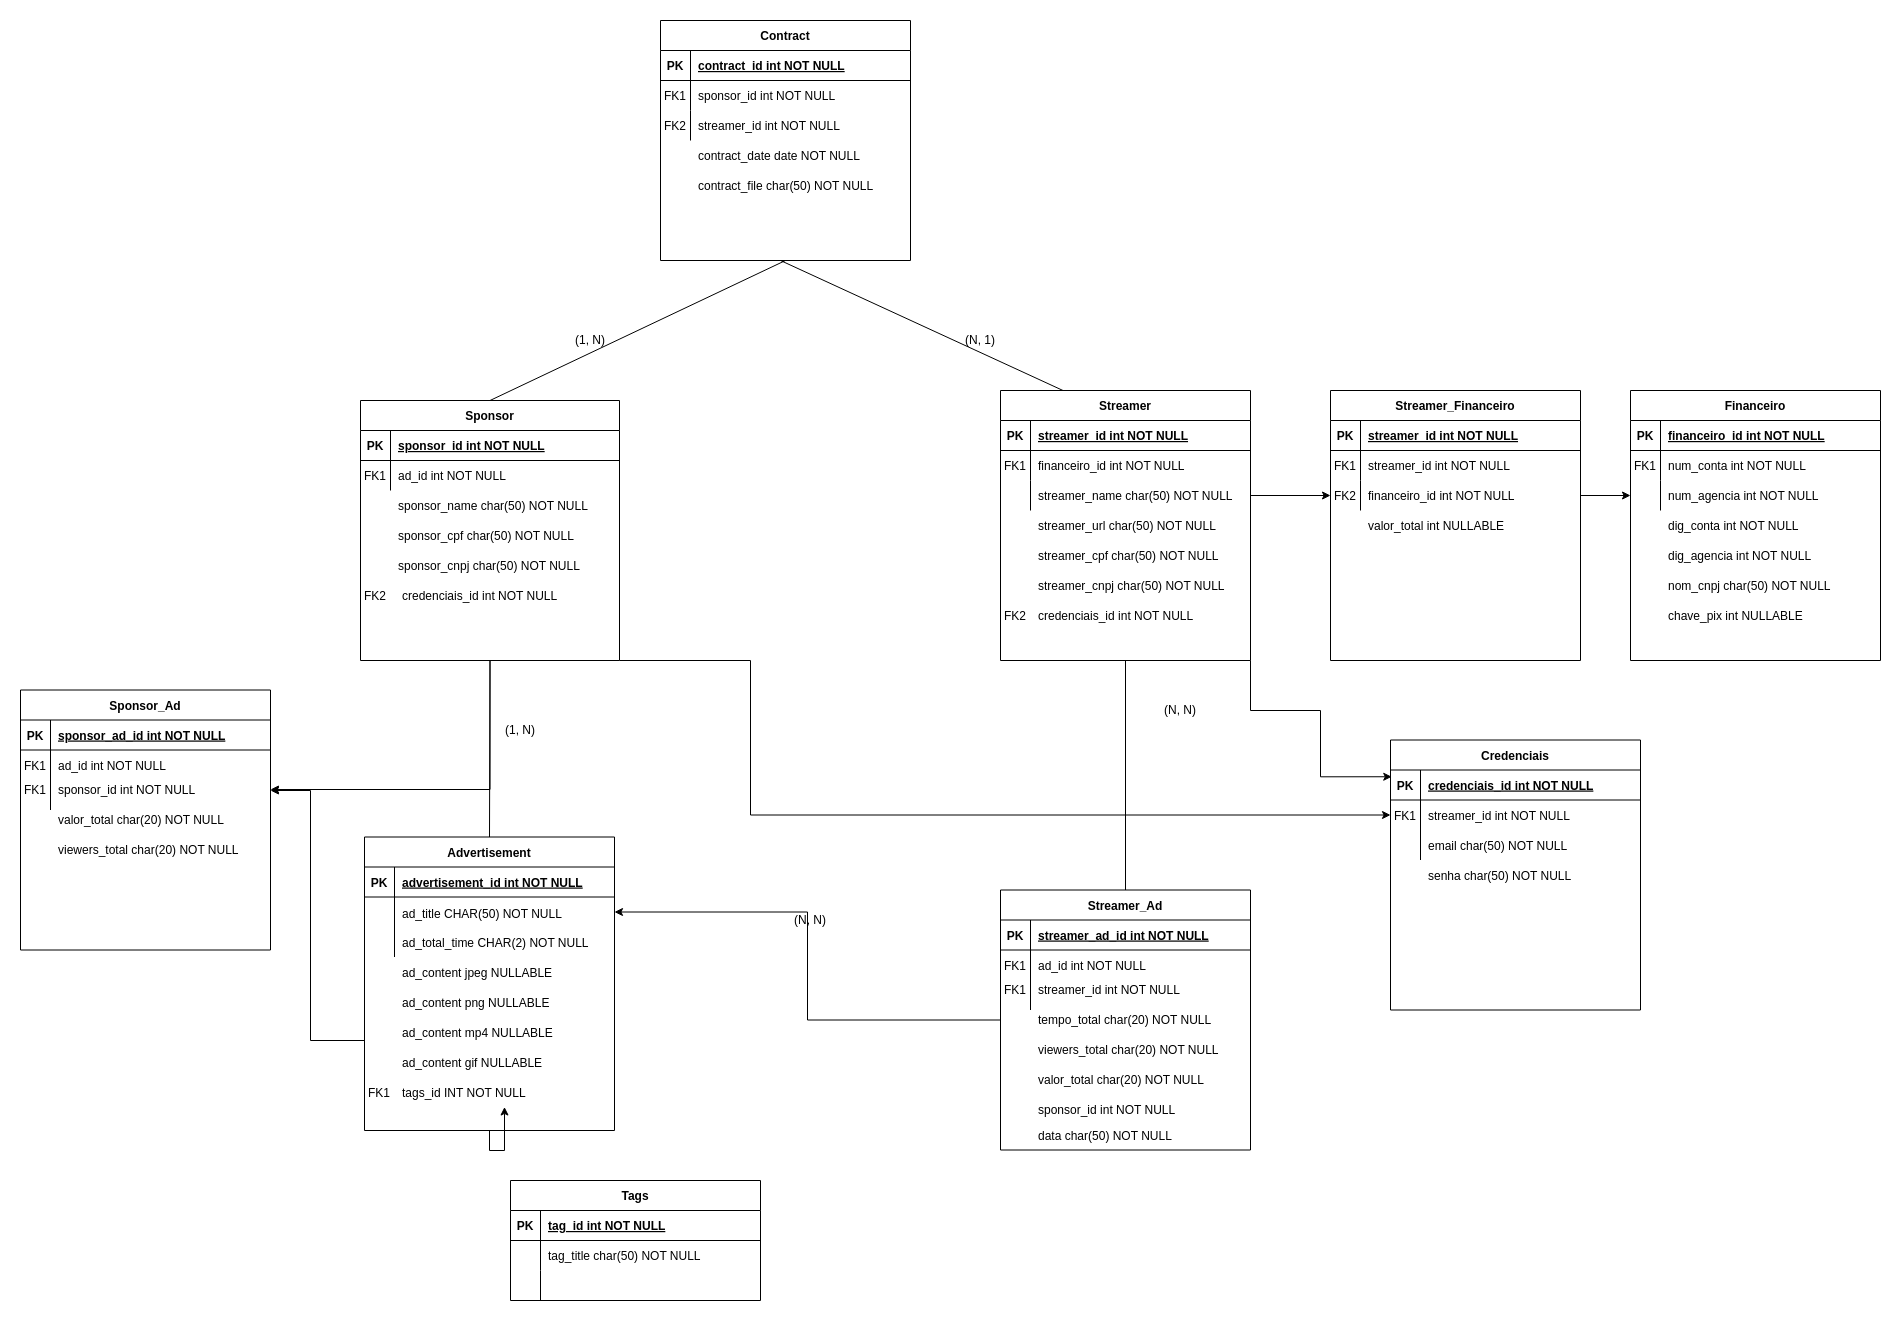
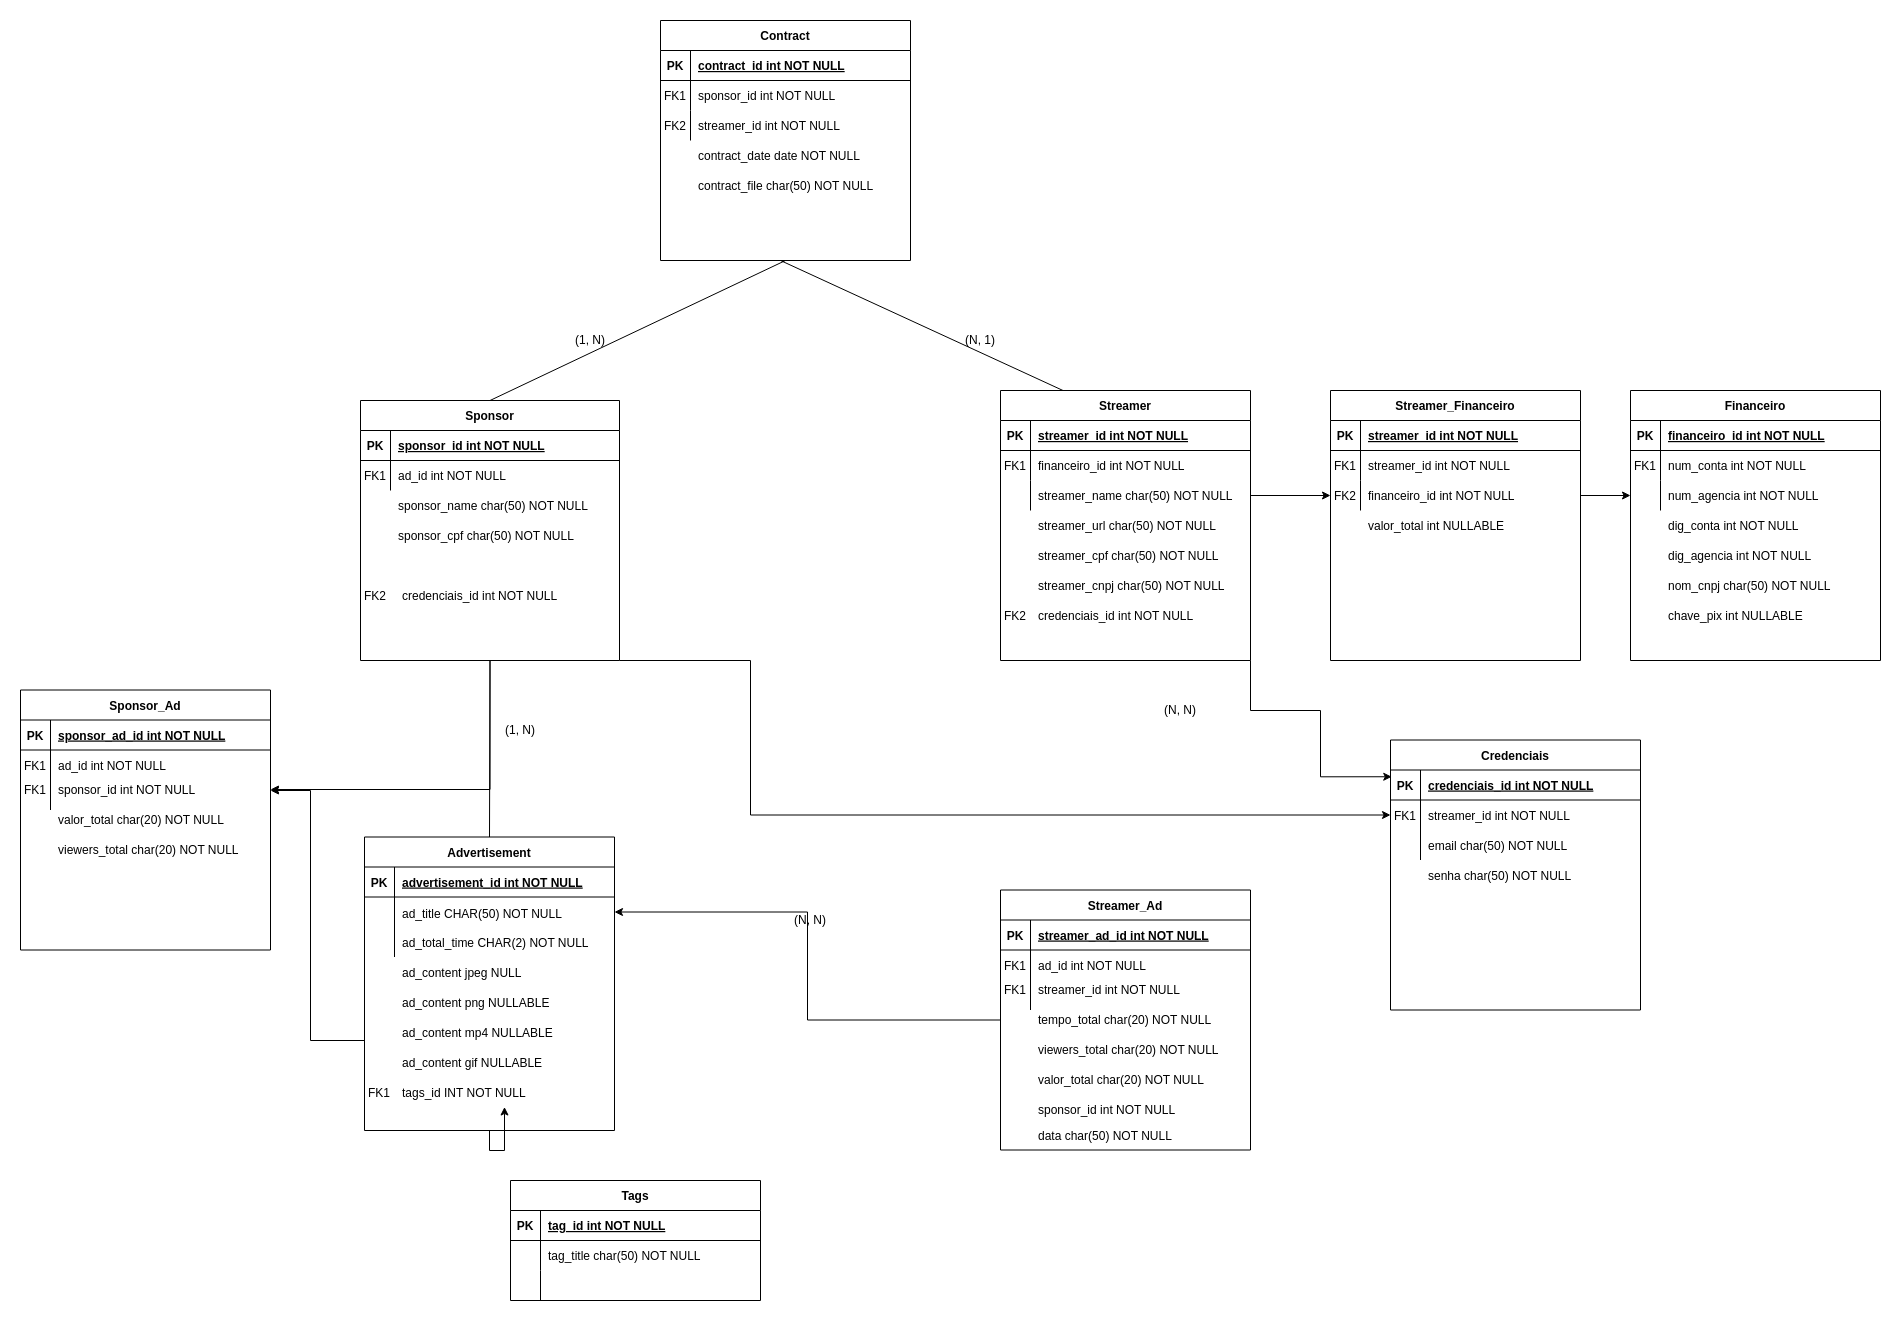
(501, 566) -> none
(1126, 776) -> none
(480, 973) -> (466, 973)
